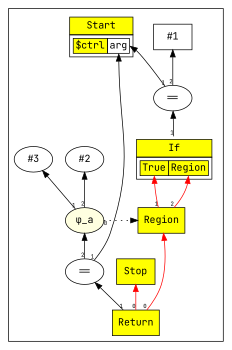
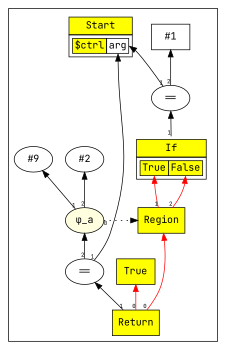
(33, 159) -> (33, 159)
(188, 168) -> (186, 168)
(136, 272) -> (136, 272)
